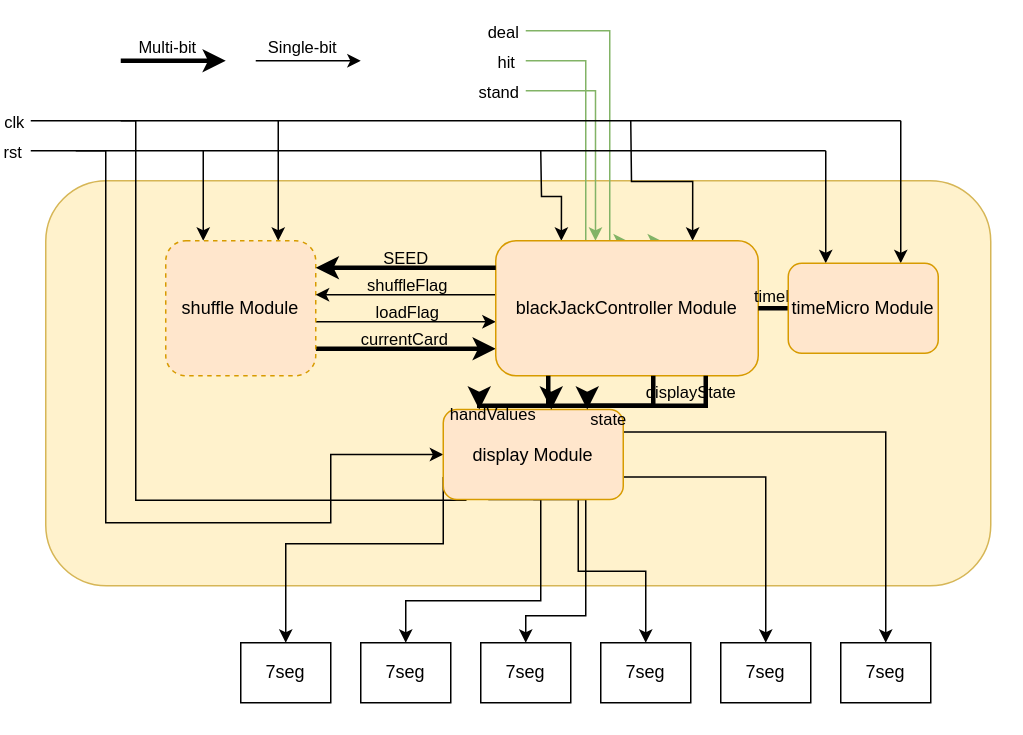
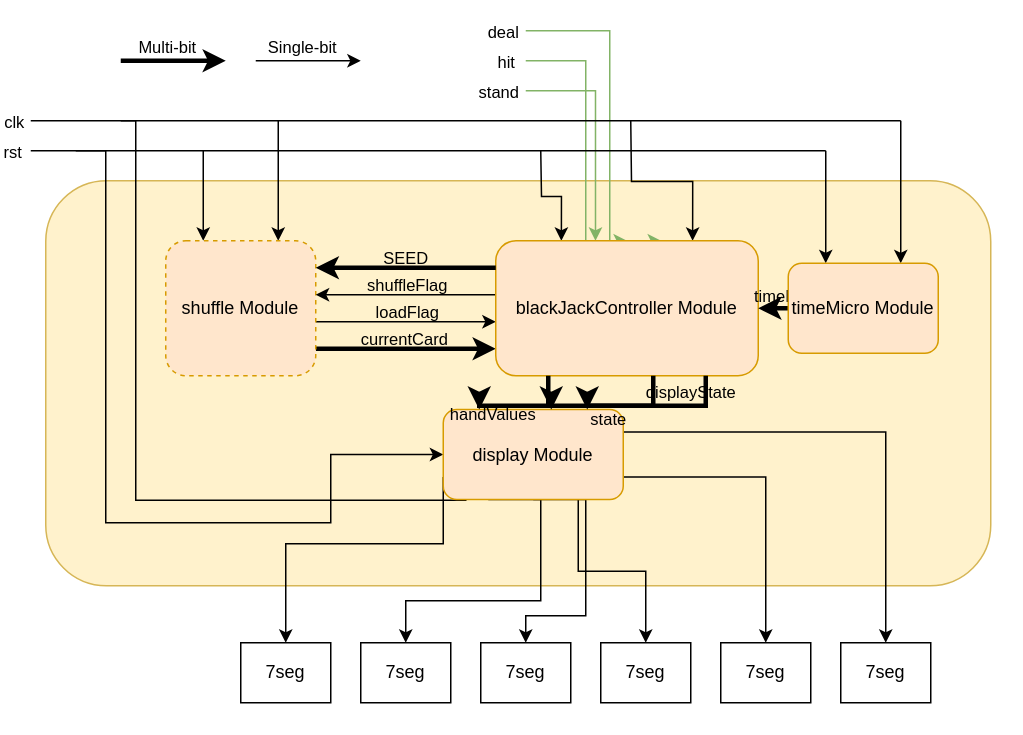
(768, 308) -> (776, 308)
